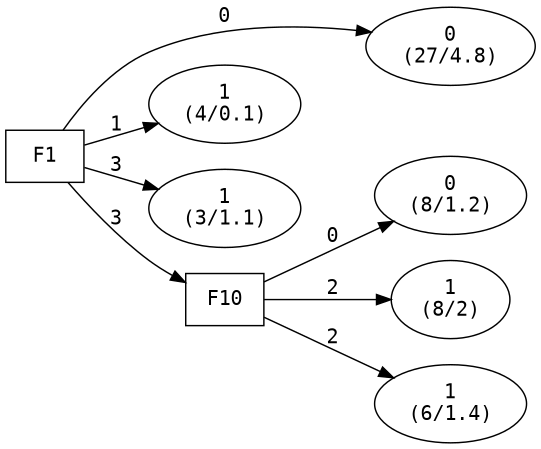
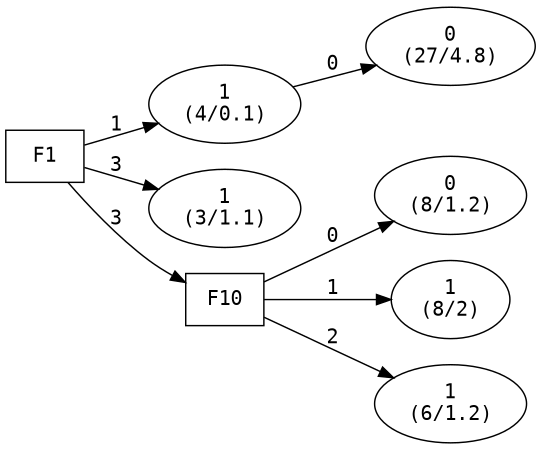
(193, 38) -> (328, 78)
(333, 289) -> (333, 289)
(451, 404) -> (451, 404)
